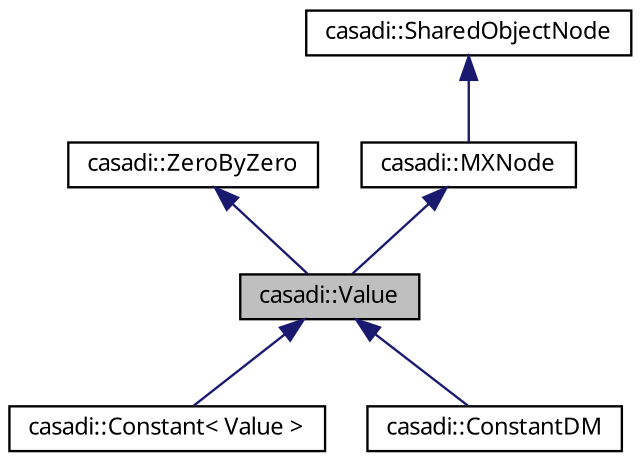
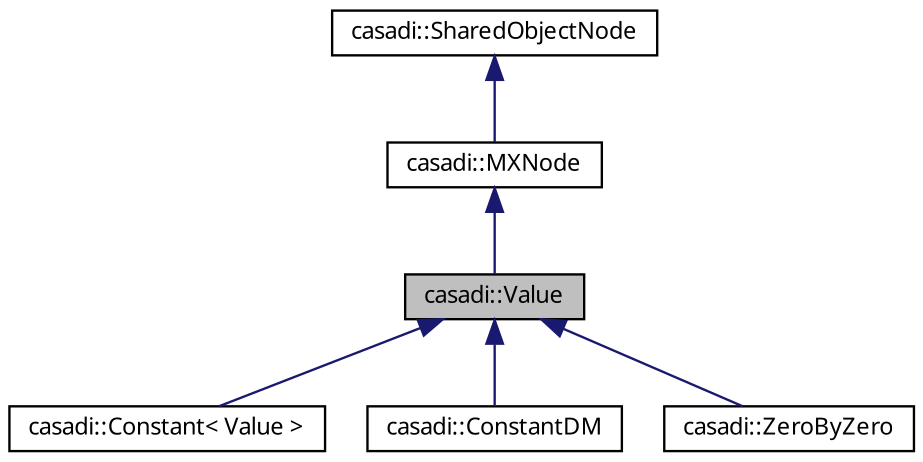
(270, 239) -> (653, 368)
